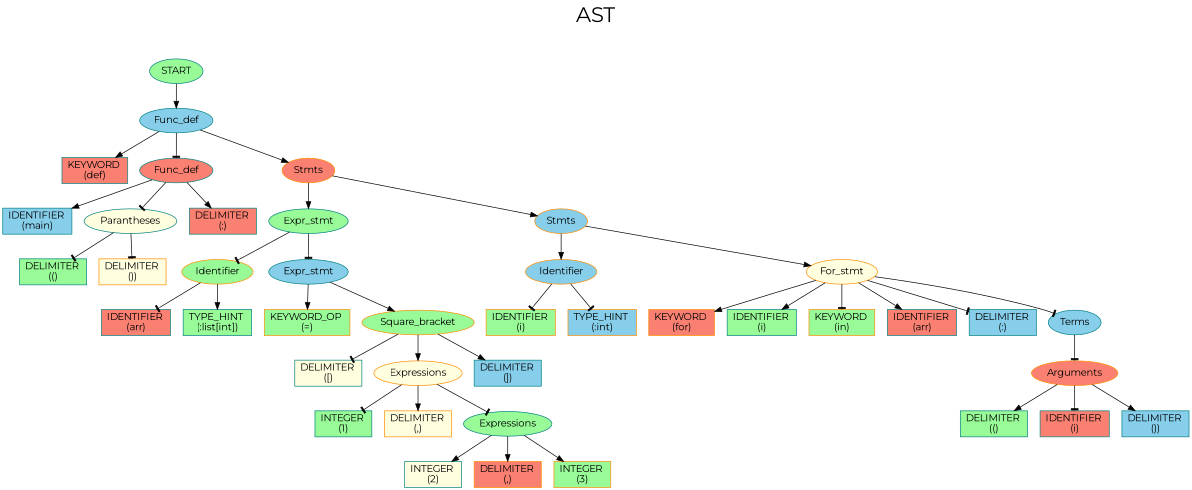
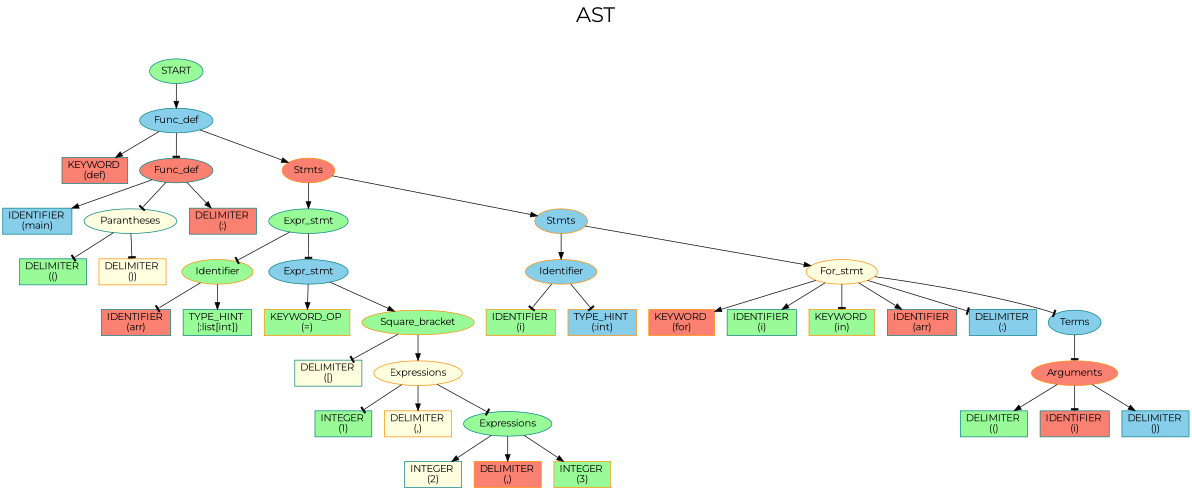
(508, 373) -> none
